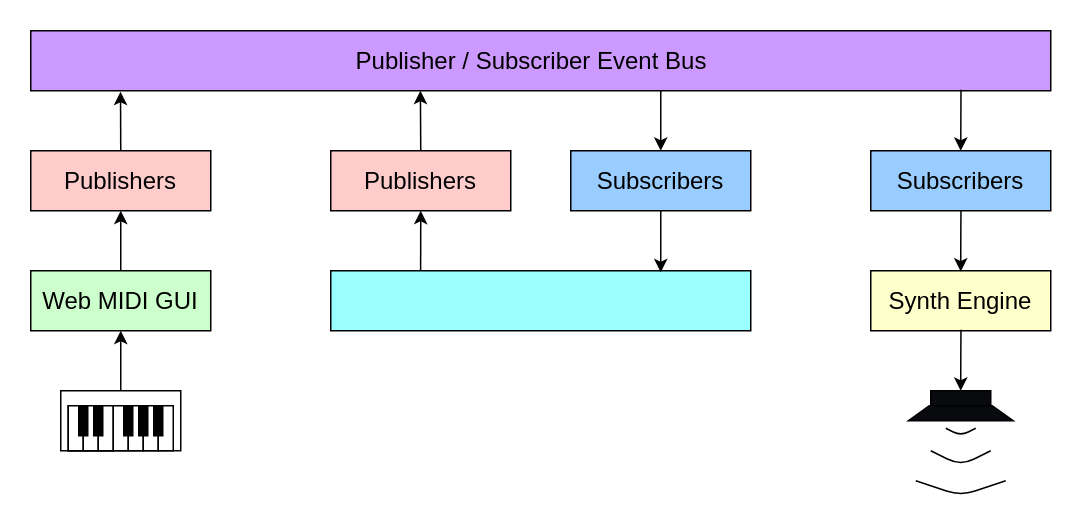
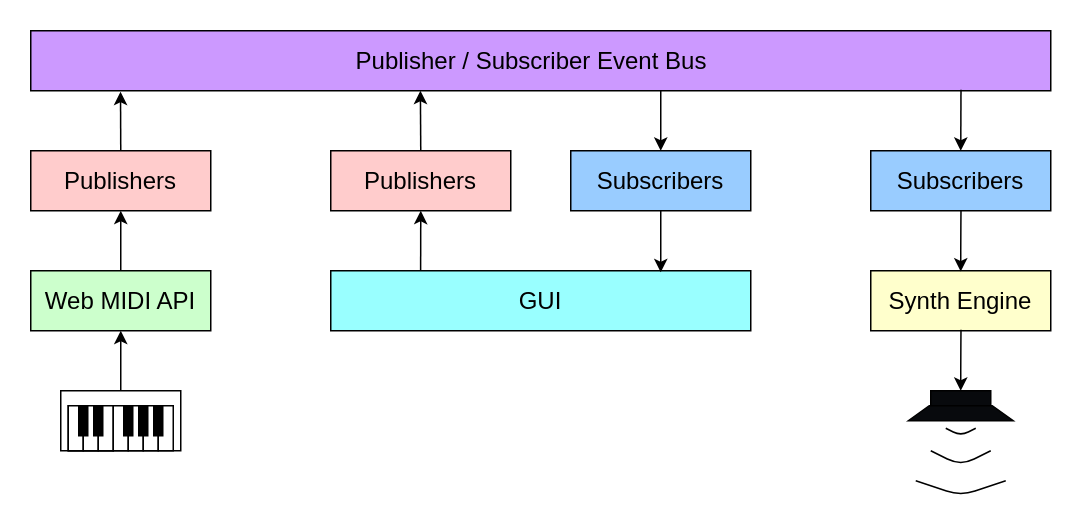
(121, 301) -> (121, 301)
none -> (541, 301)
